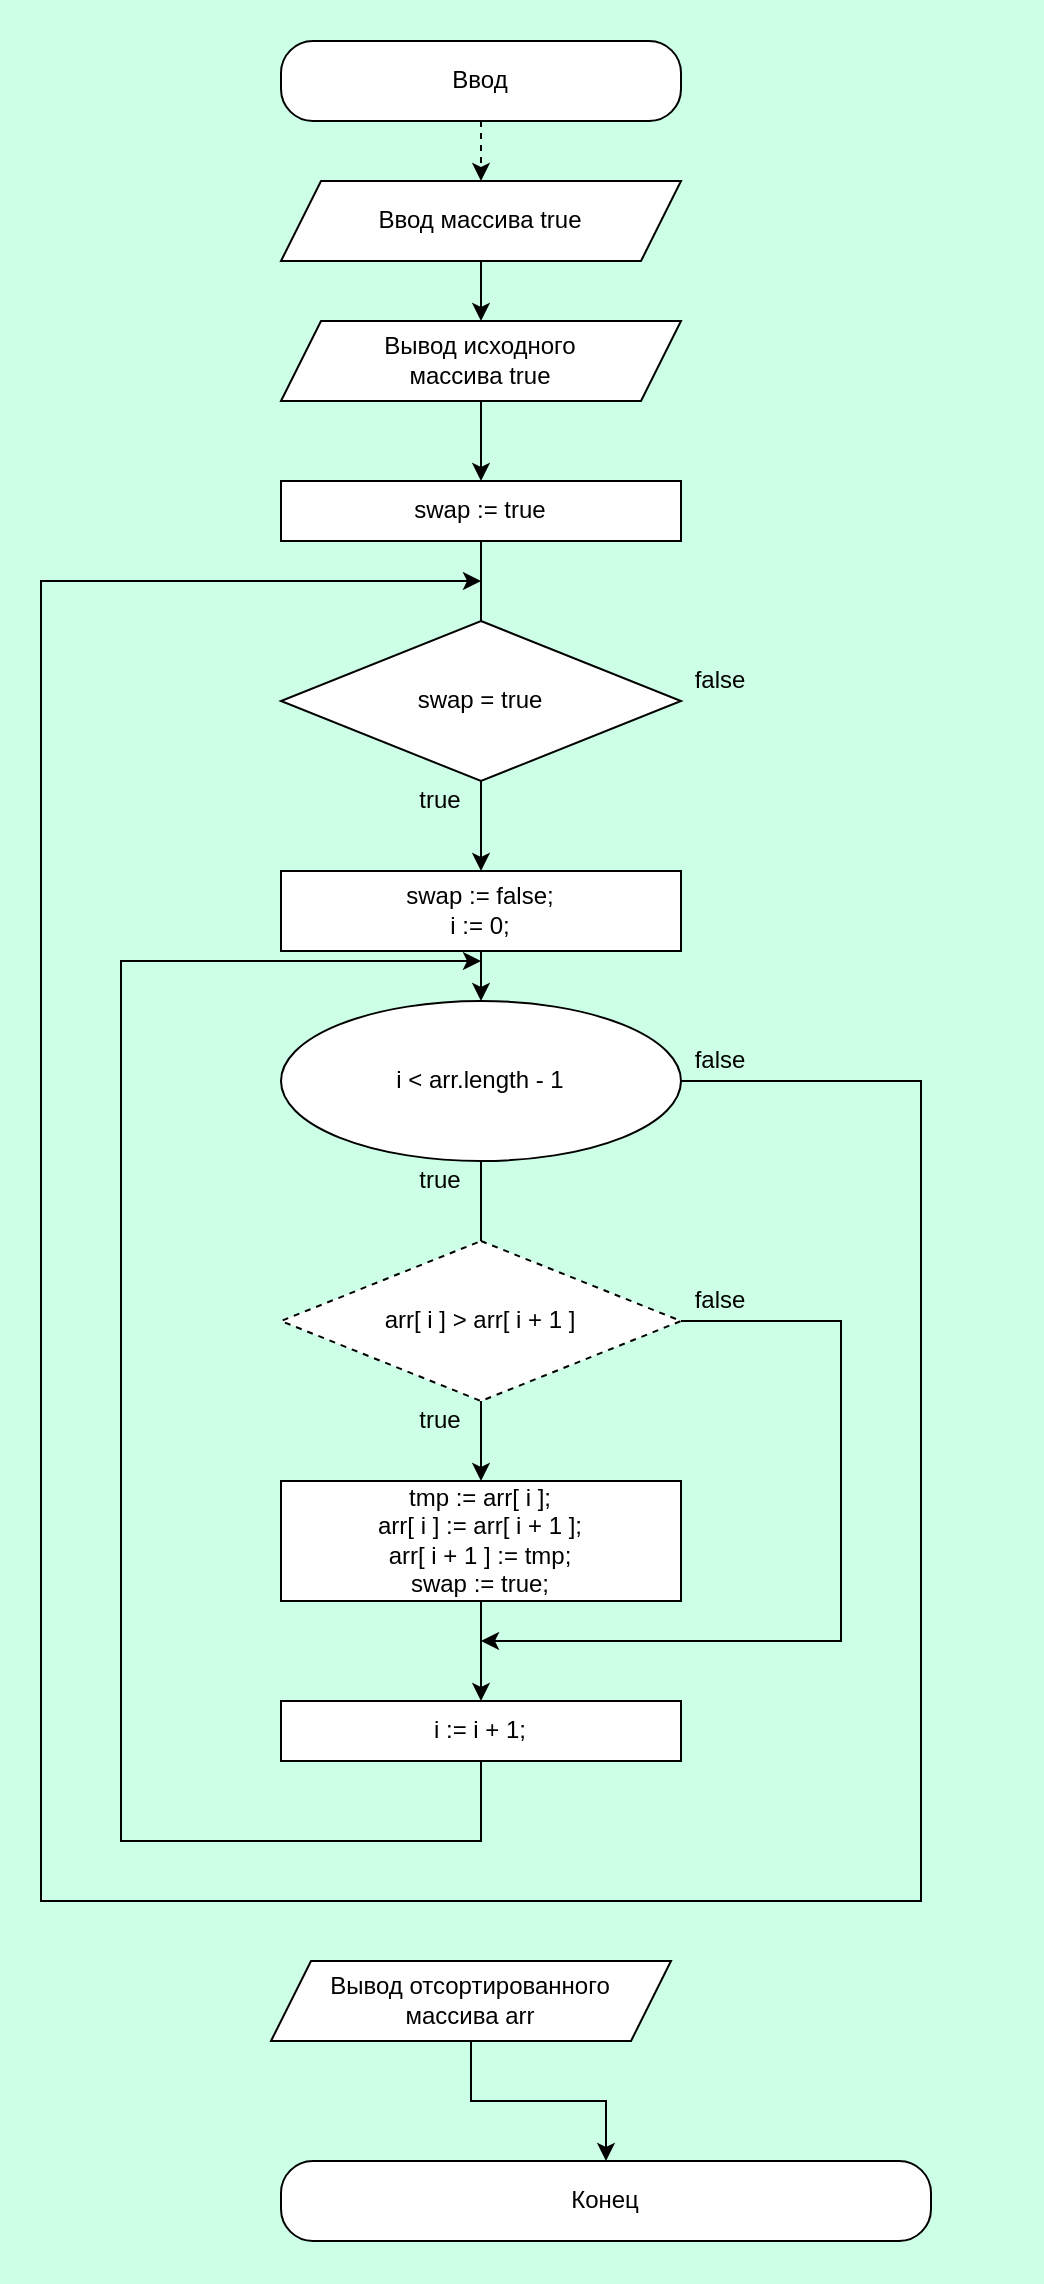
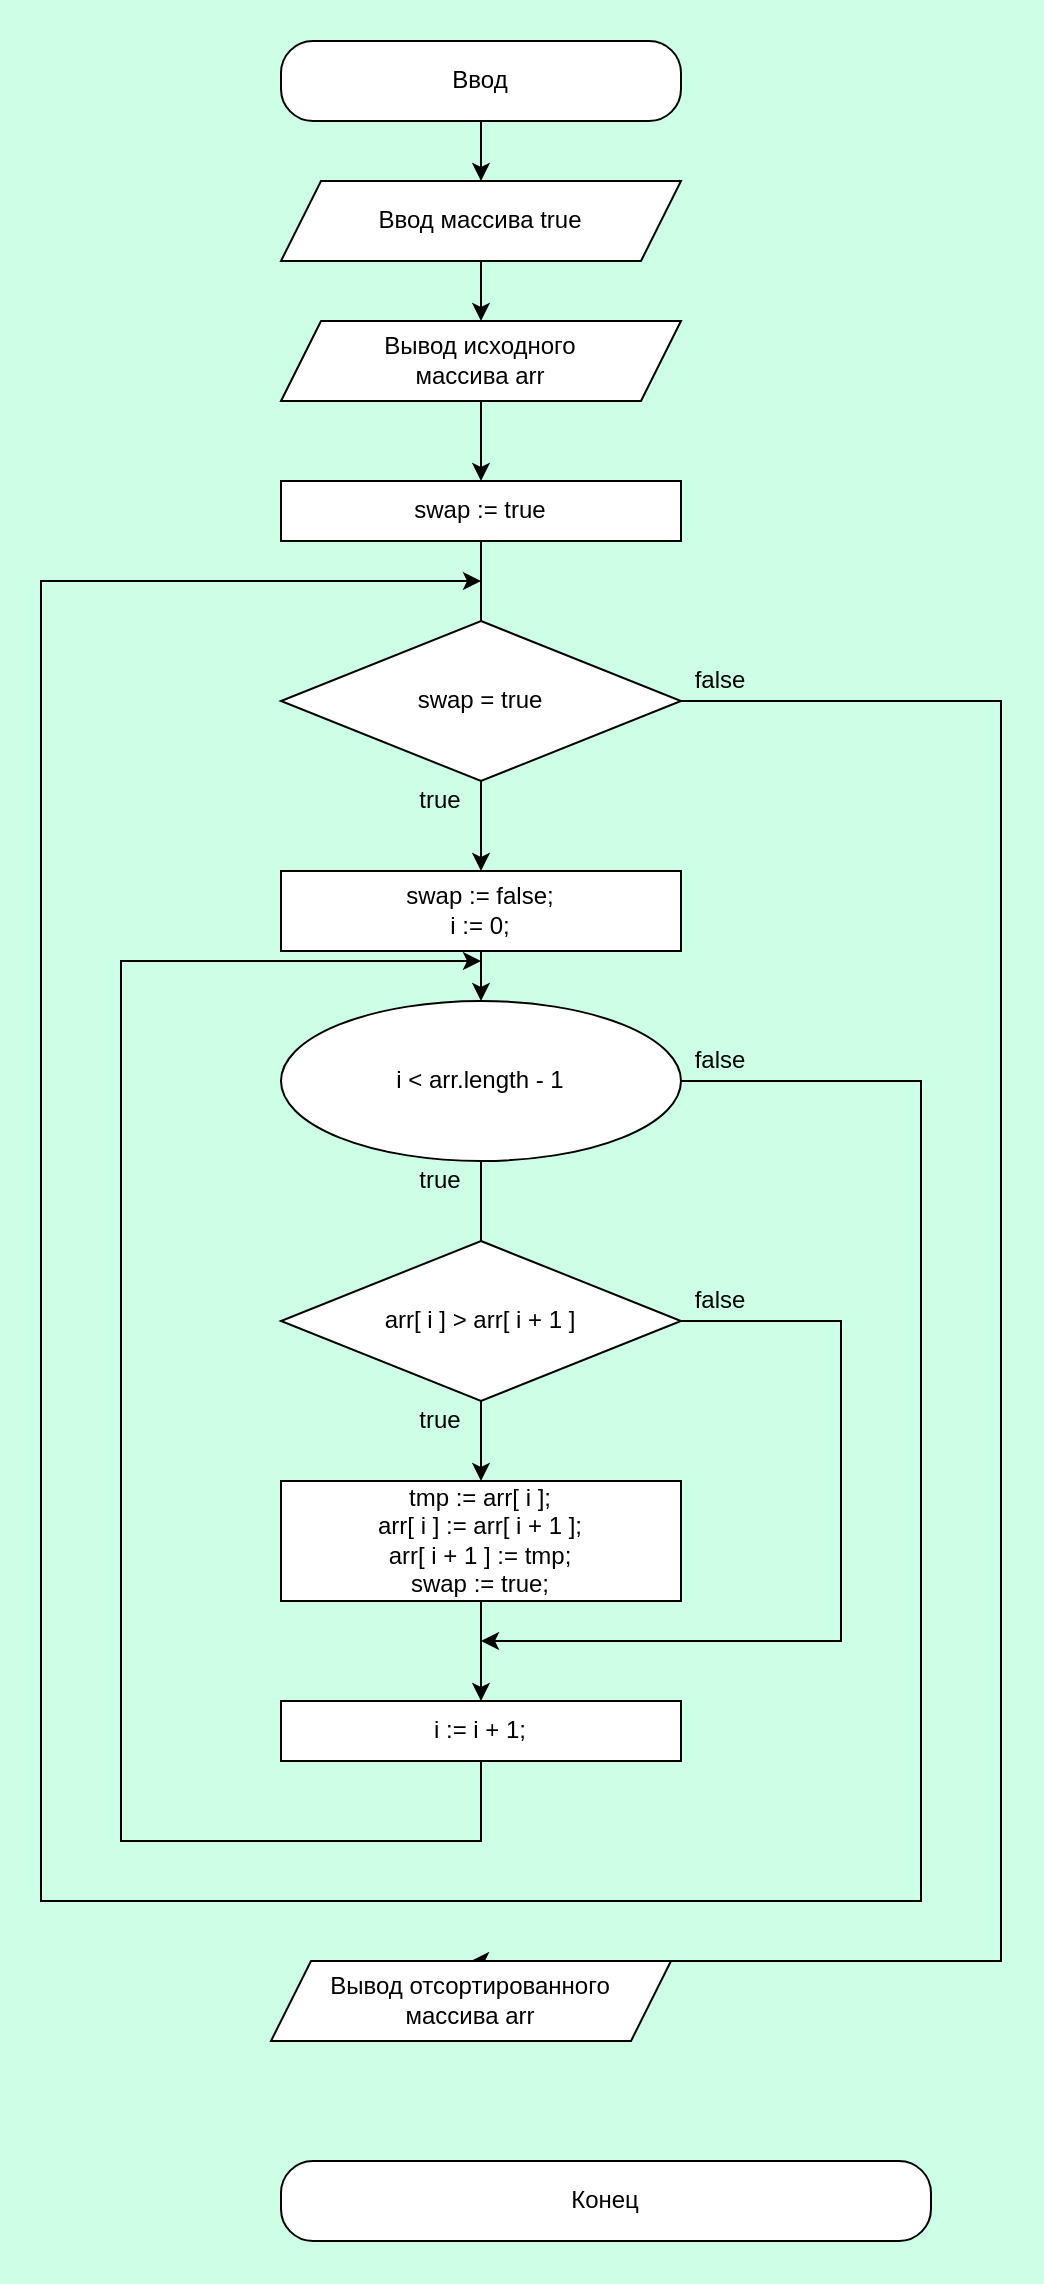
(481, 146) -> (481, 146)
(481, 361) -> (481, 361)
(481, 1321) -> (481, 1321)
none -> (1001, 1336)
(532, 2101) -> none
